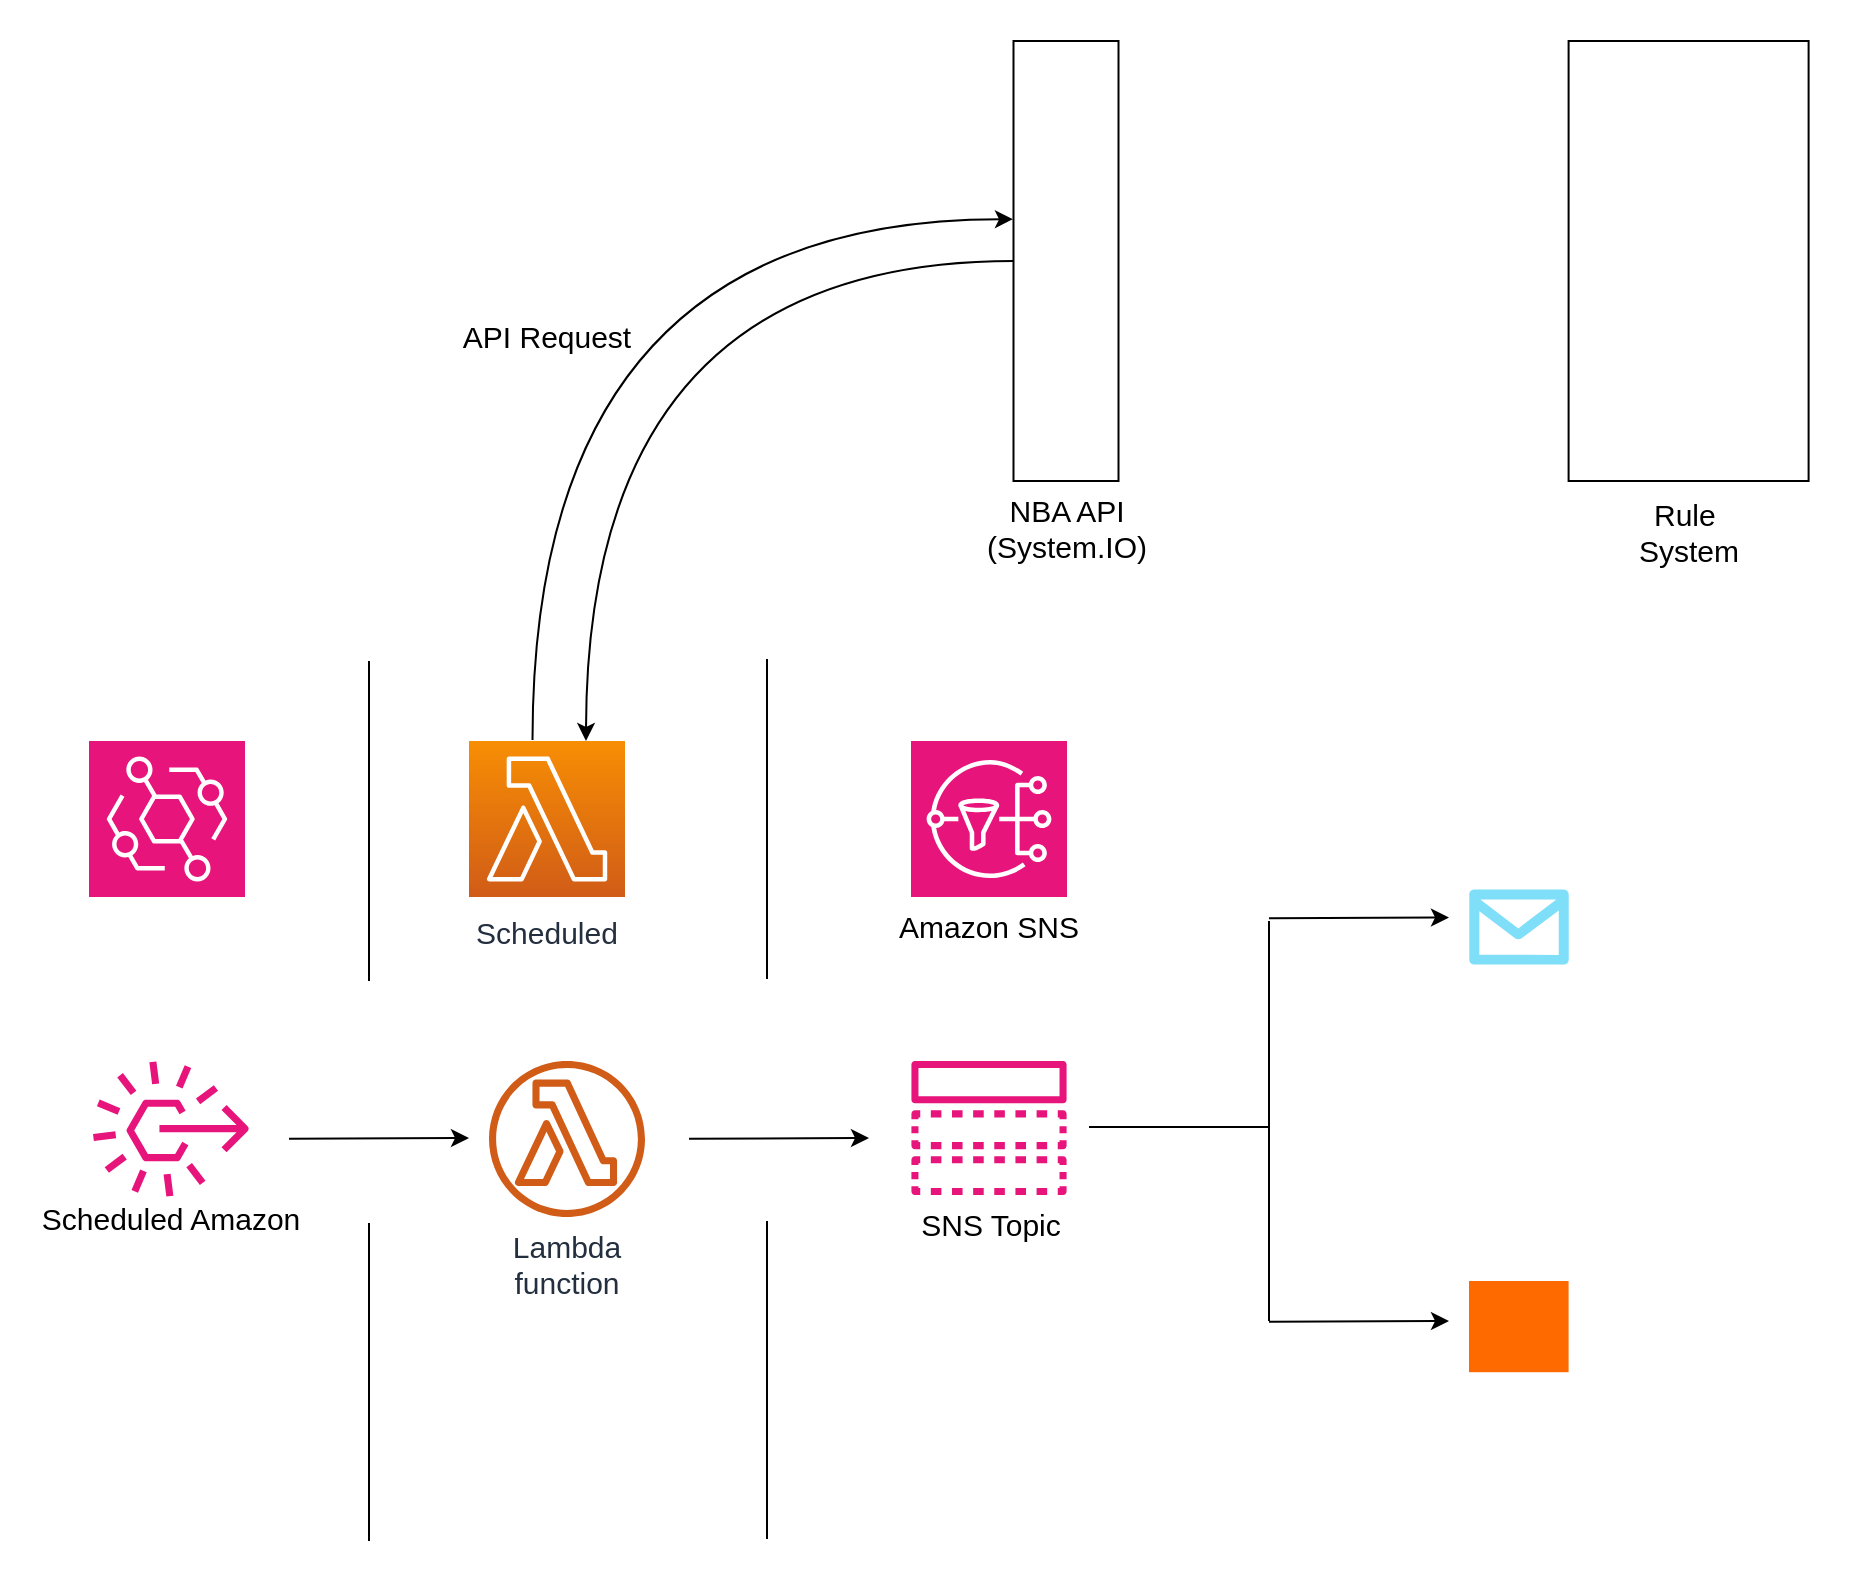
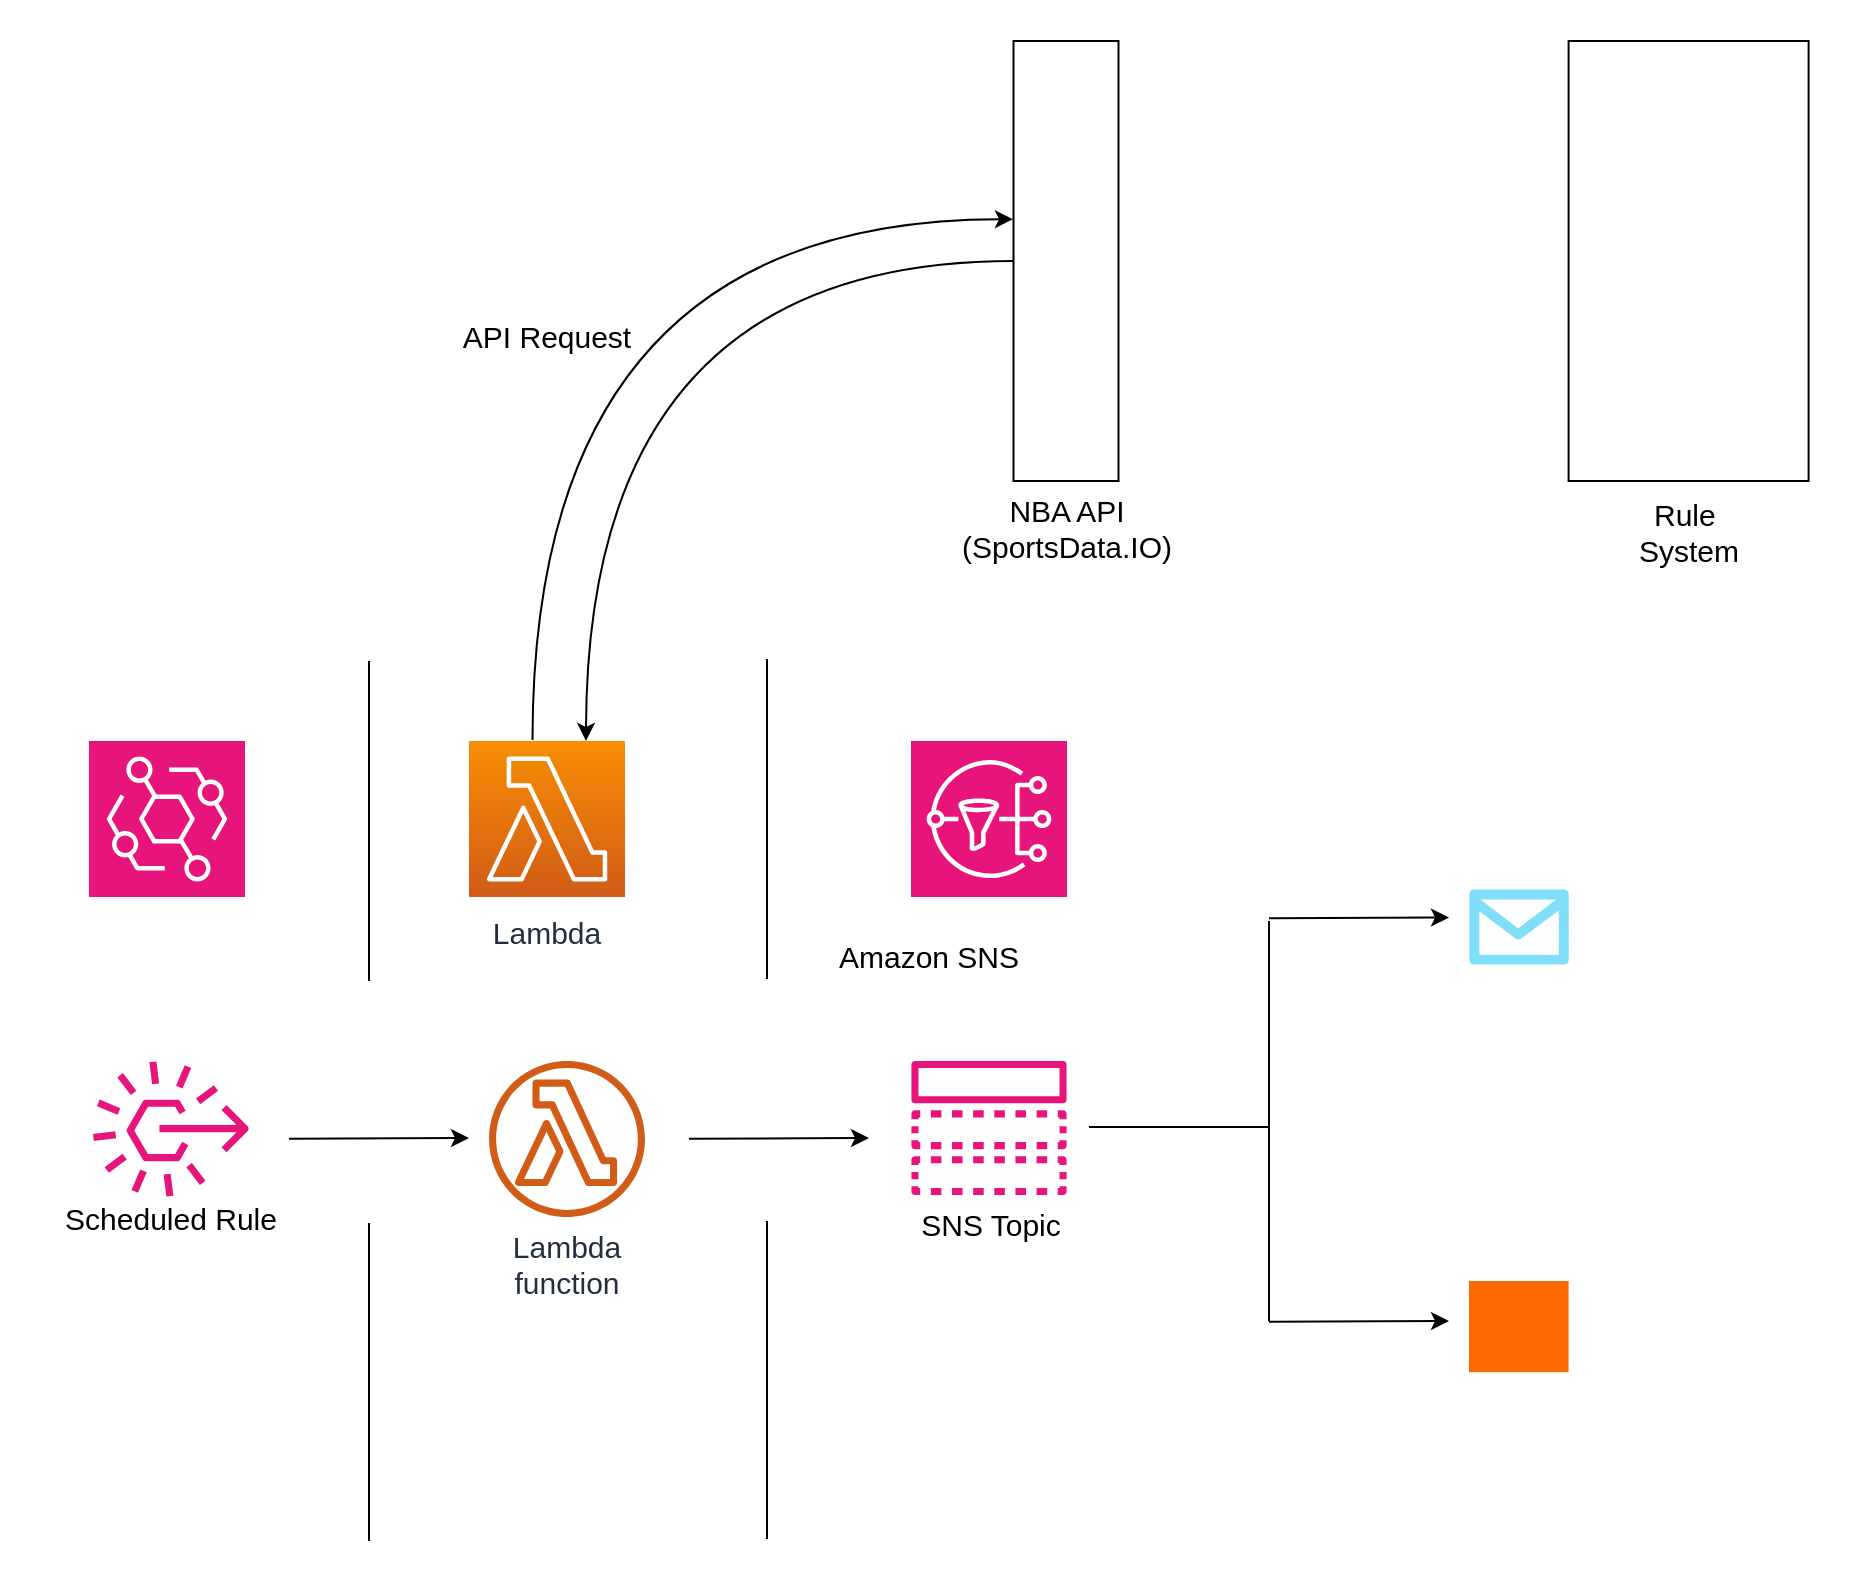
(1068, 529) -> (1068, 529)
(989, 927) -> (929, 957)
(548, 931) -> (548, 931)
(172, 1235) -> (172, 1235)
